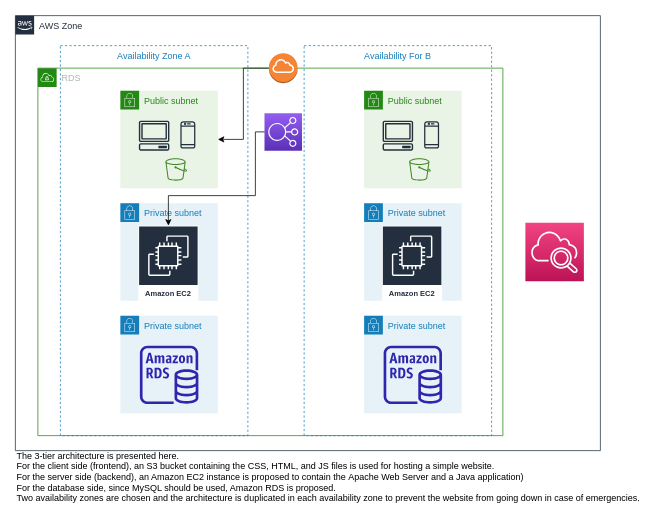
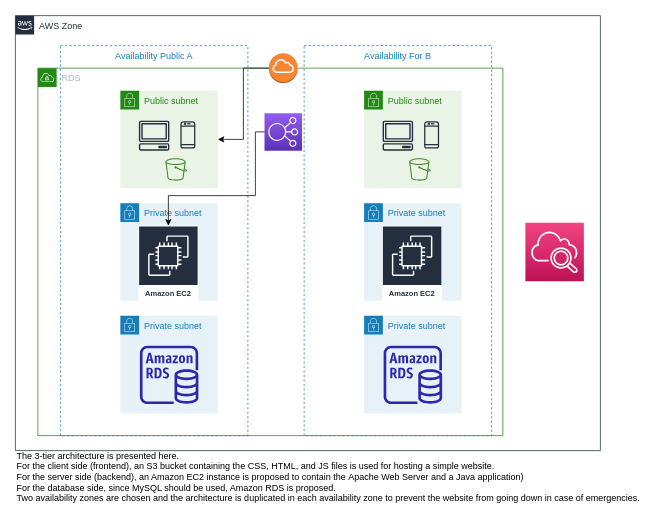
(154, 56) -> (154, 56)
